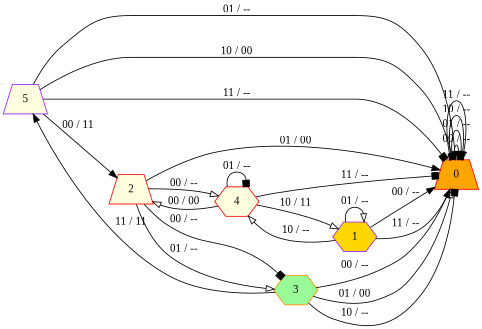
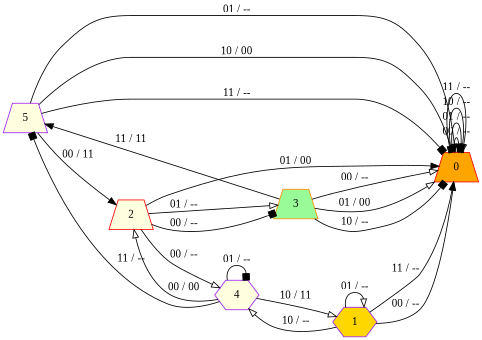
(343, 184) -> (103, 256)
(237, 202) -> (237, 295)
(296, 290) -> (296, 204)
